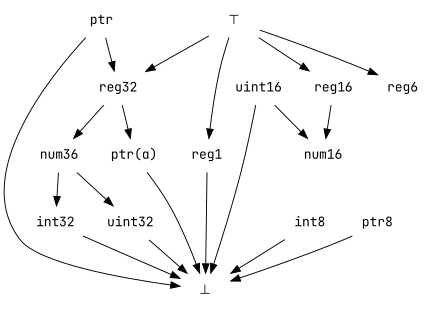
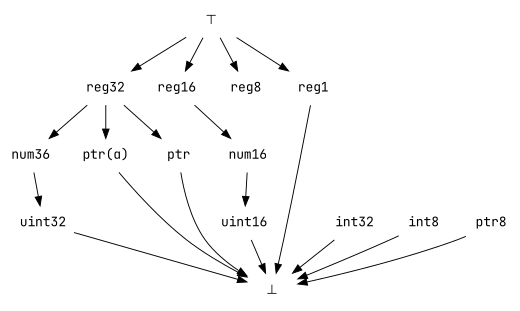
(109, 50) -> (139, 119)
(403, 88) -> (246, 88)
(288, 118) -> (246, 185)
(58, 185) -> none
